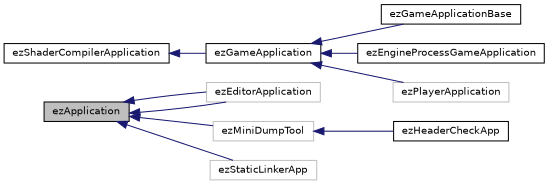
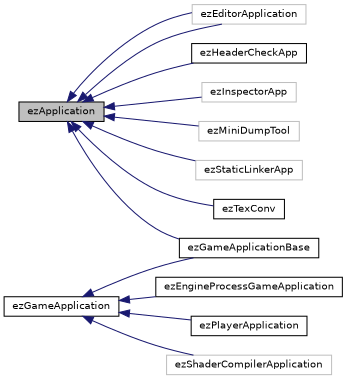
(87, 53) -> (249, 365)
(193, 53) -> (142, 341)
none -> (249, 92)
(451, 92) -> (249, 326)
(359, 131) -> (142, 77)
none -> (117, 195)
none -> (249, 209)
